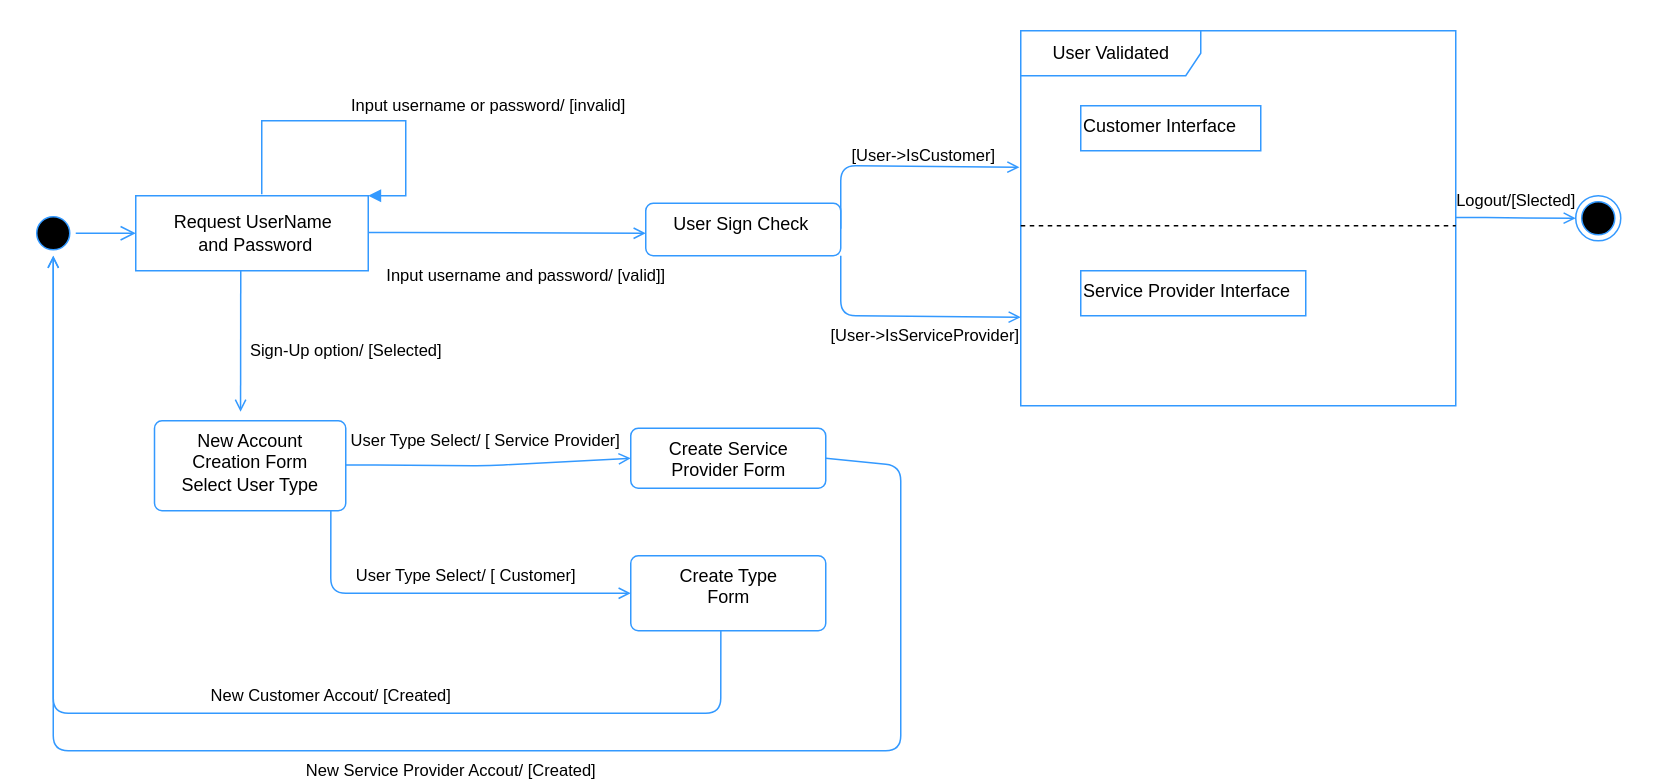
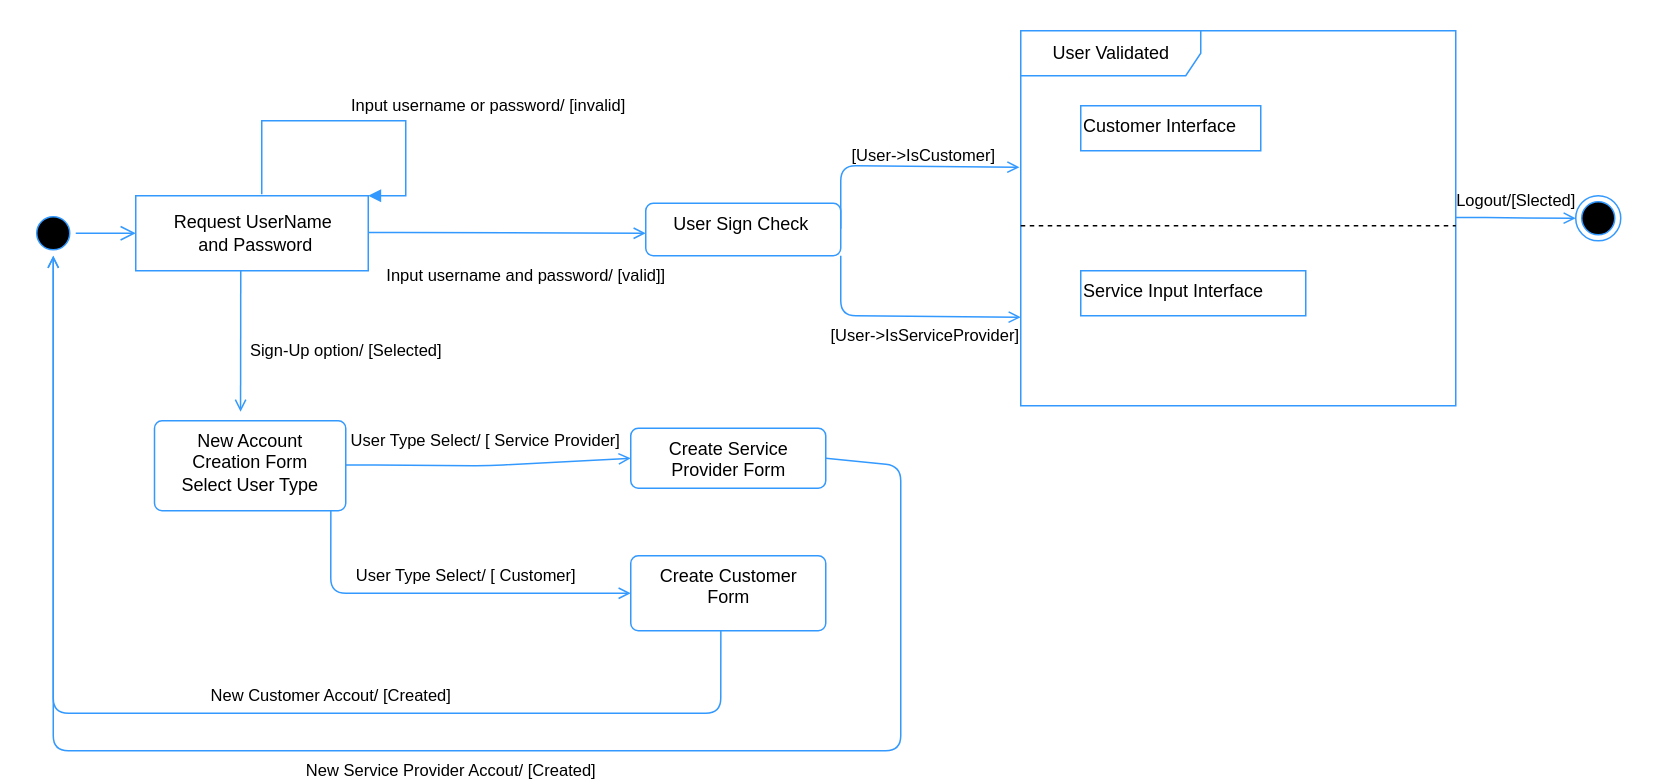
(1205, 291) -> (1192, 291)
(729, 588) -> (729, 588)
